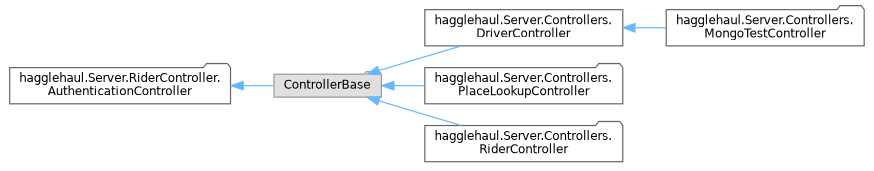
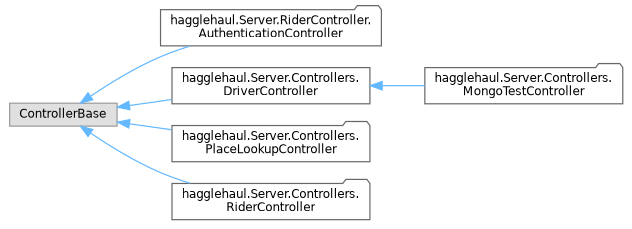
(259, 86) -> (138, 67)
(328, 86) -> (63, 115)
